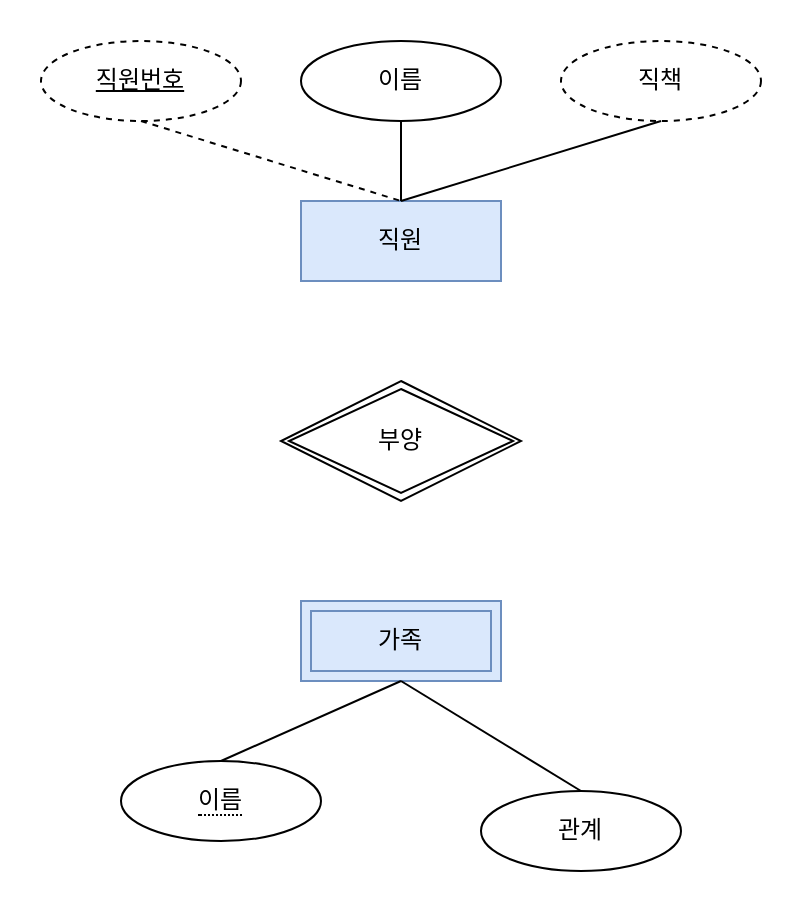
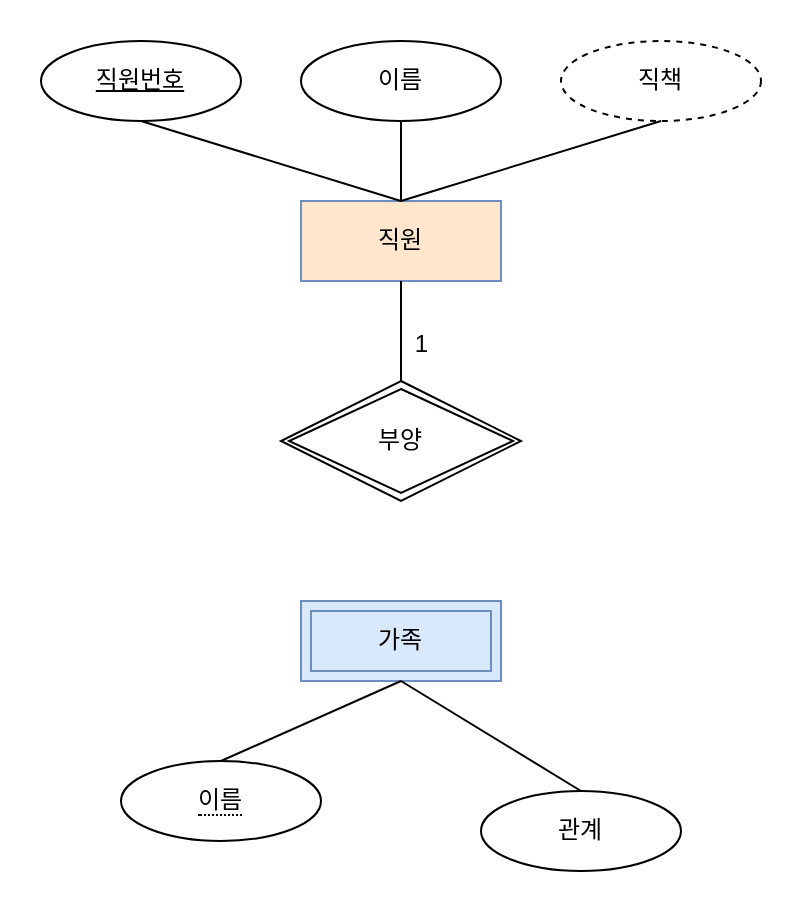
(141, 81) -> (141, 81)
(268, 160) -> (268, 160)
(401, 241) -> (401, 241)
none -> (401, 331)
